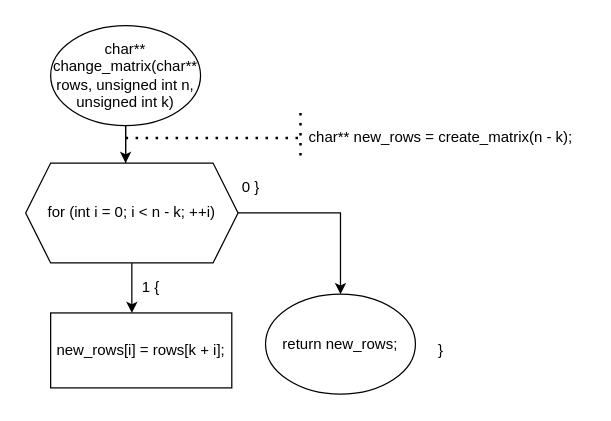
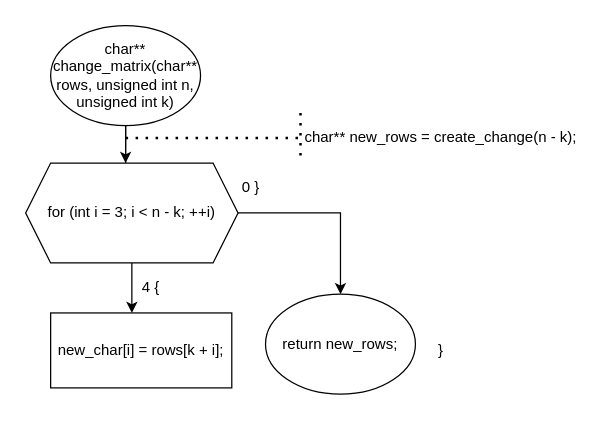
(441, 138) -> (441, 138)
(132, 213) -> (132, 213)
(151, 288) -> (151, 288)
(141, 351) -> (141, 351)
